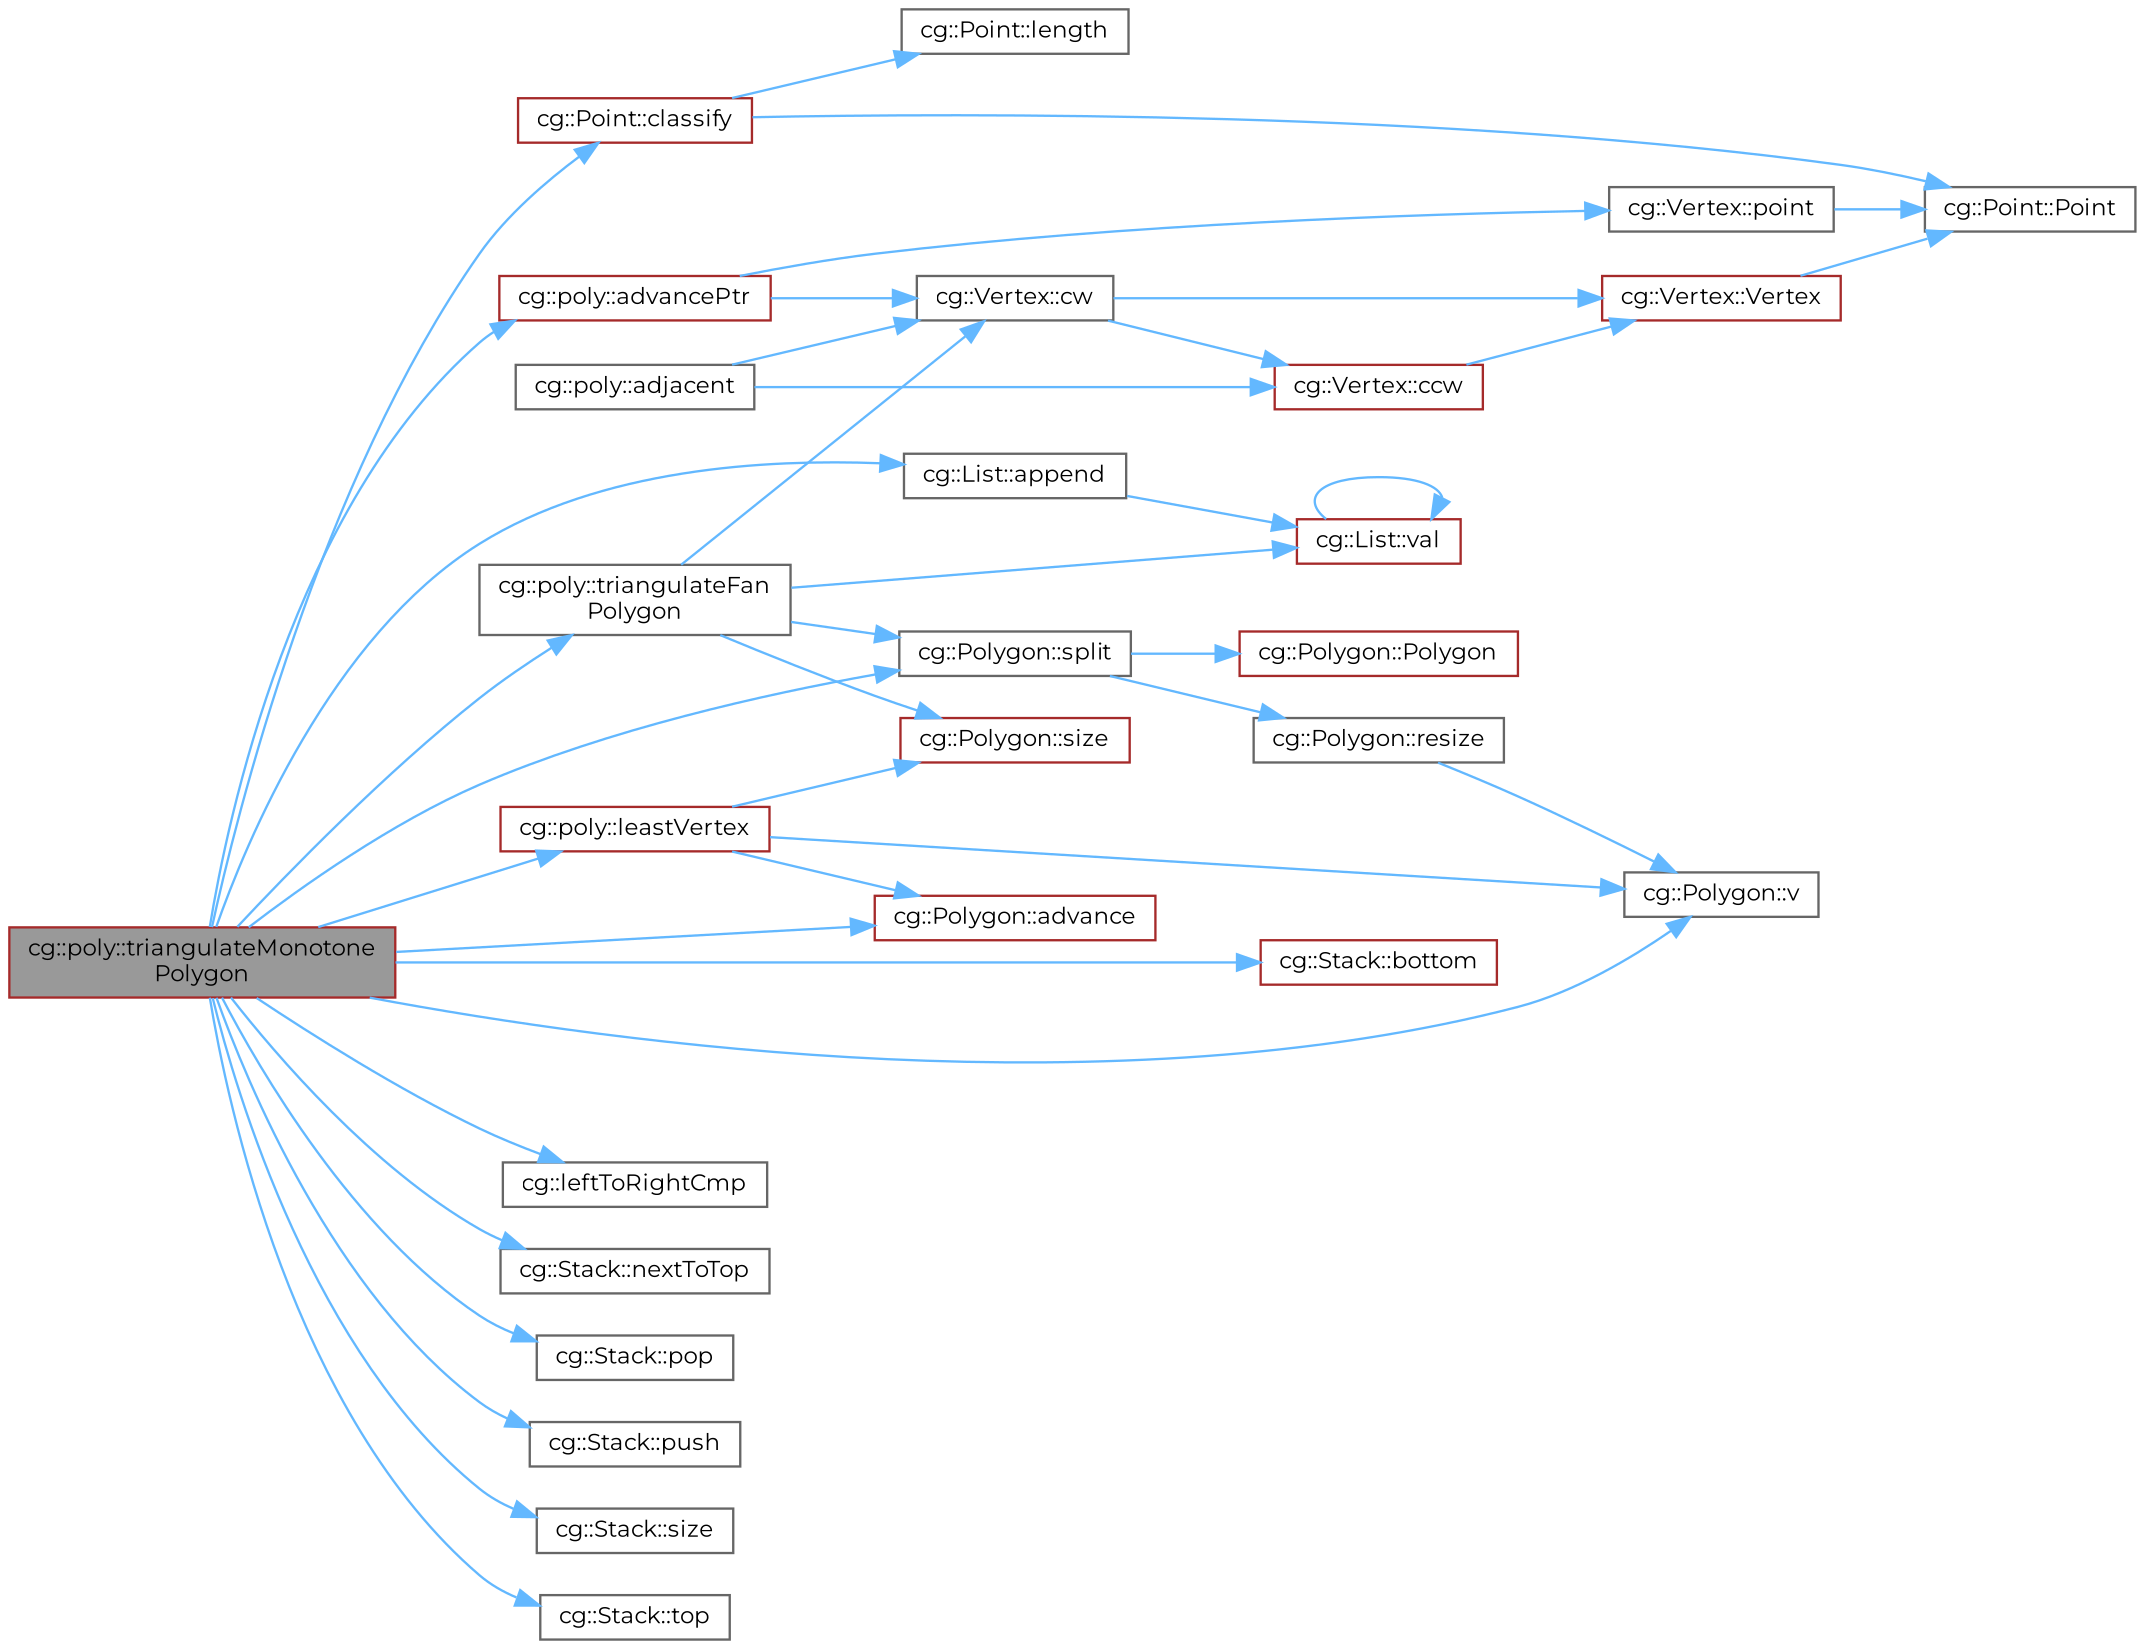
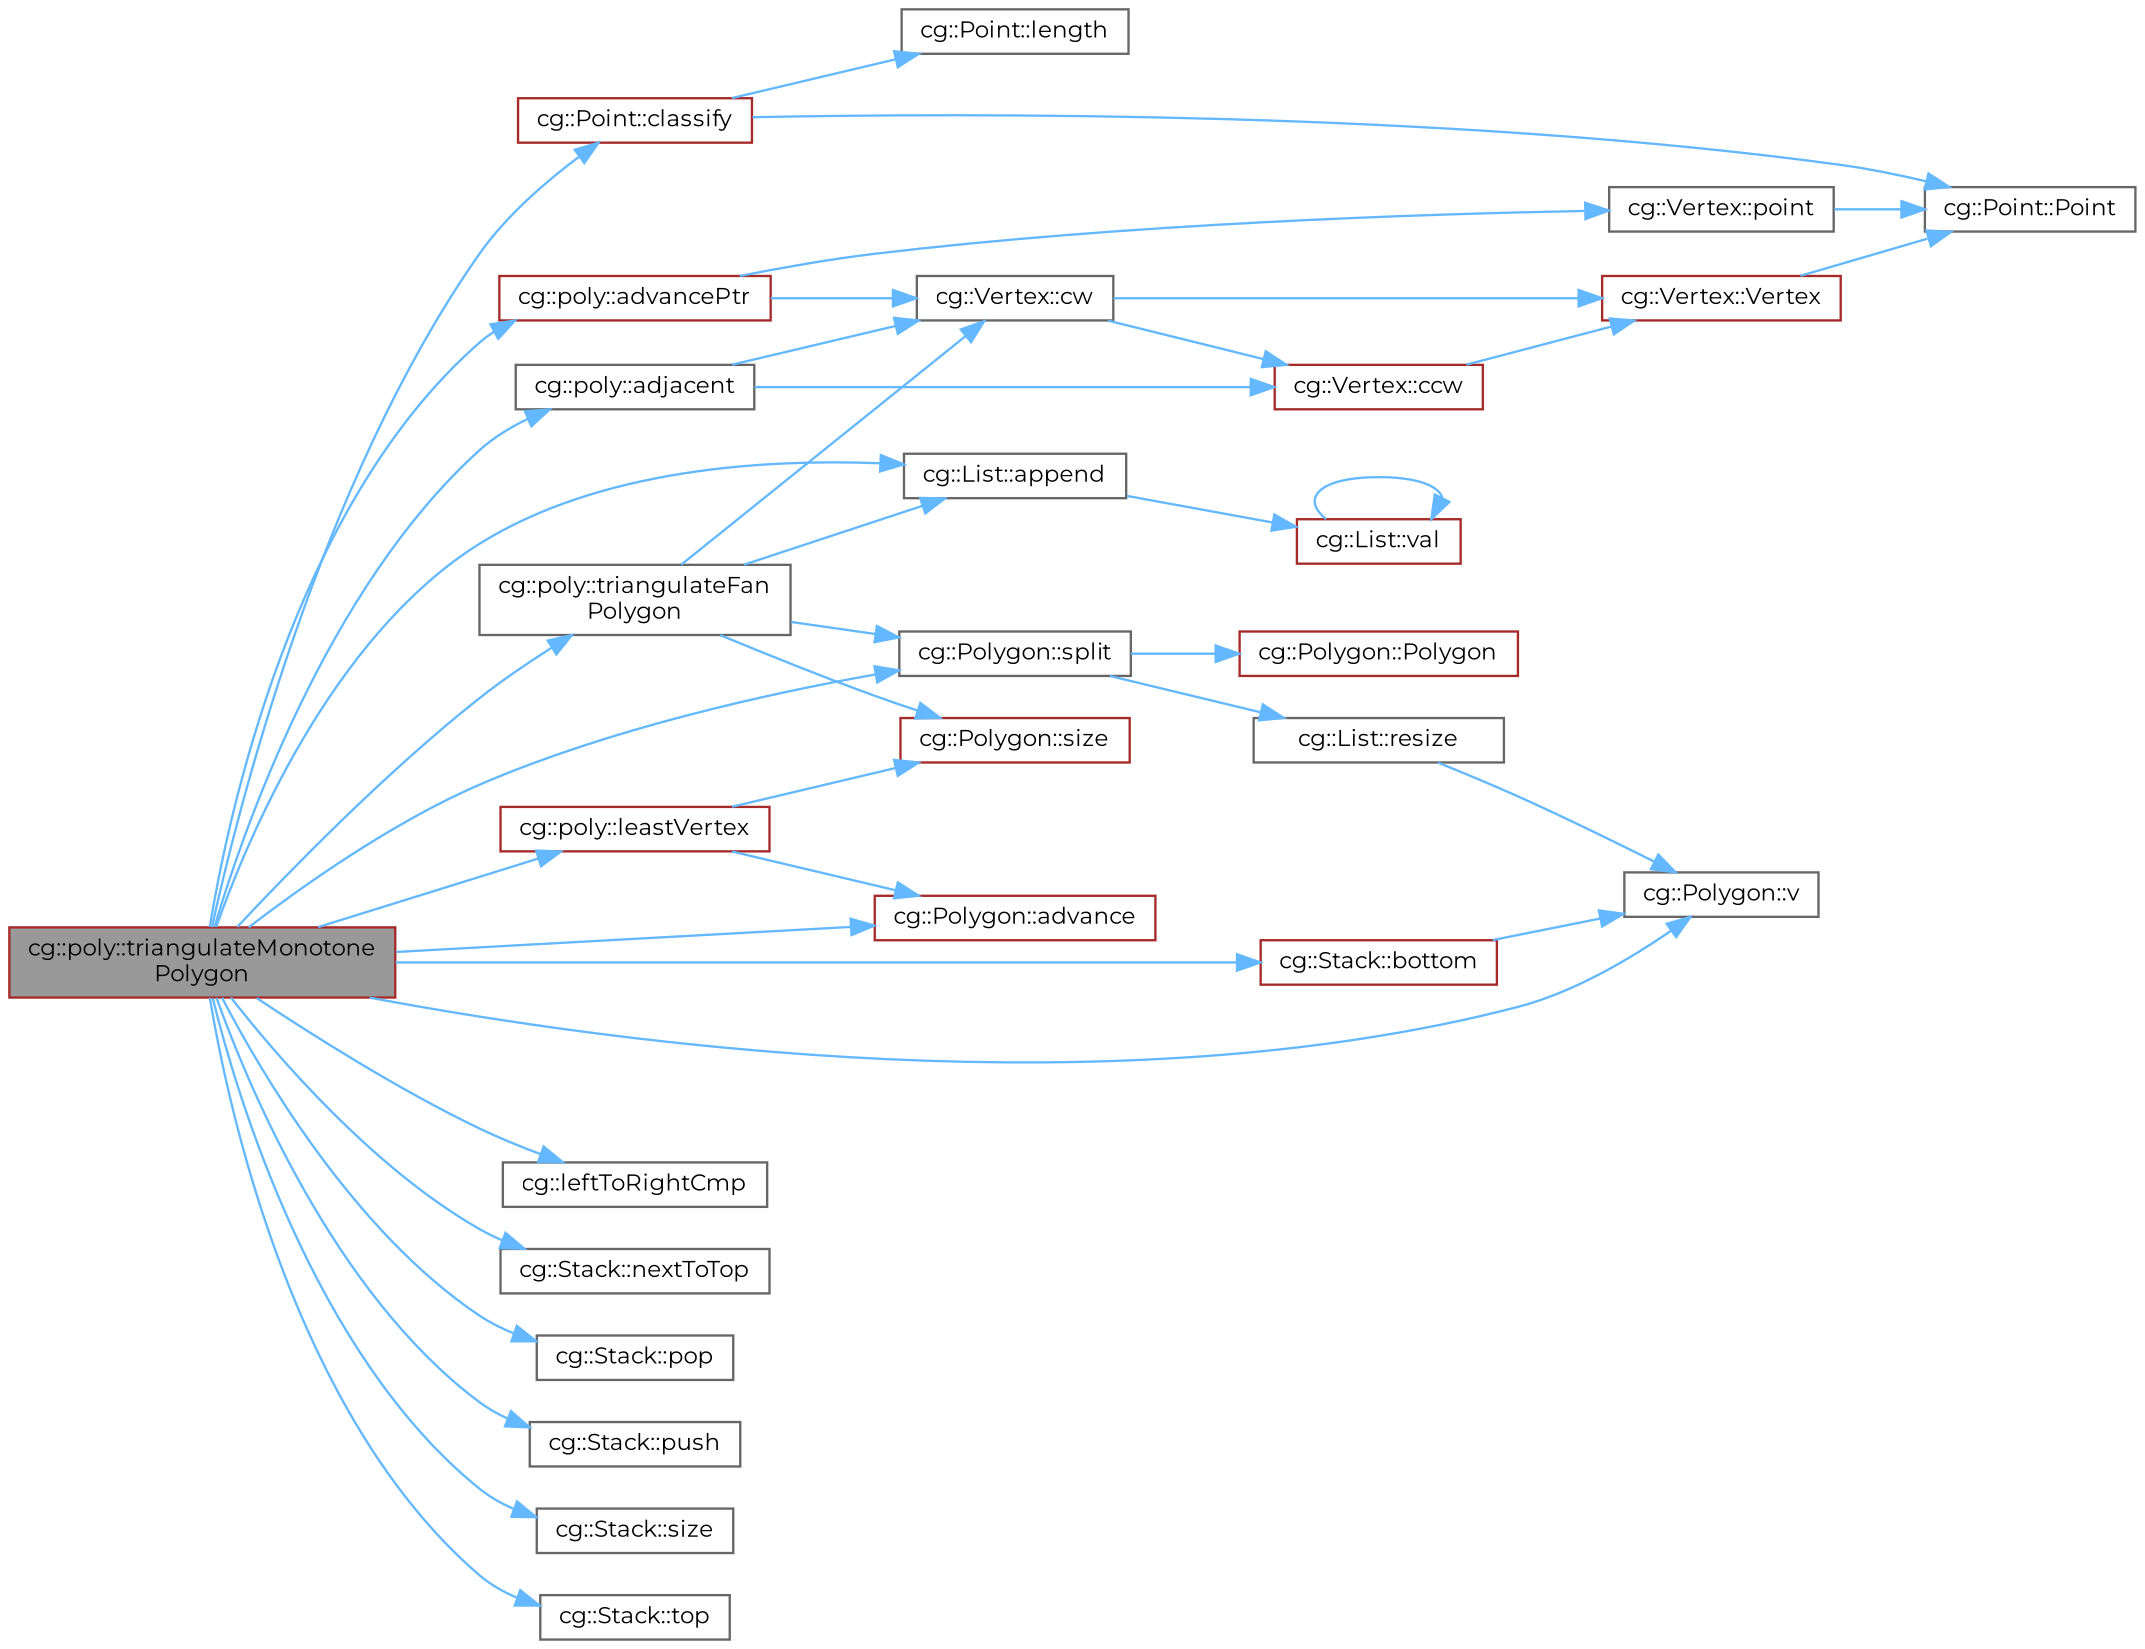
(1032, 569) -> (833, 535)
none -> (331, 646)
(1379, 740) -> (1379, 740)
(1185, 862) -> (1546, 929)
